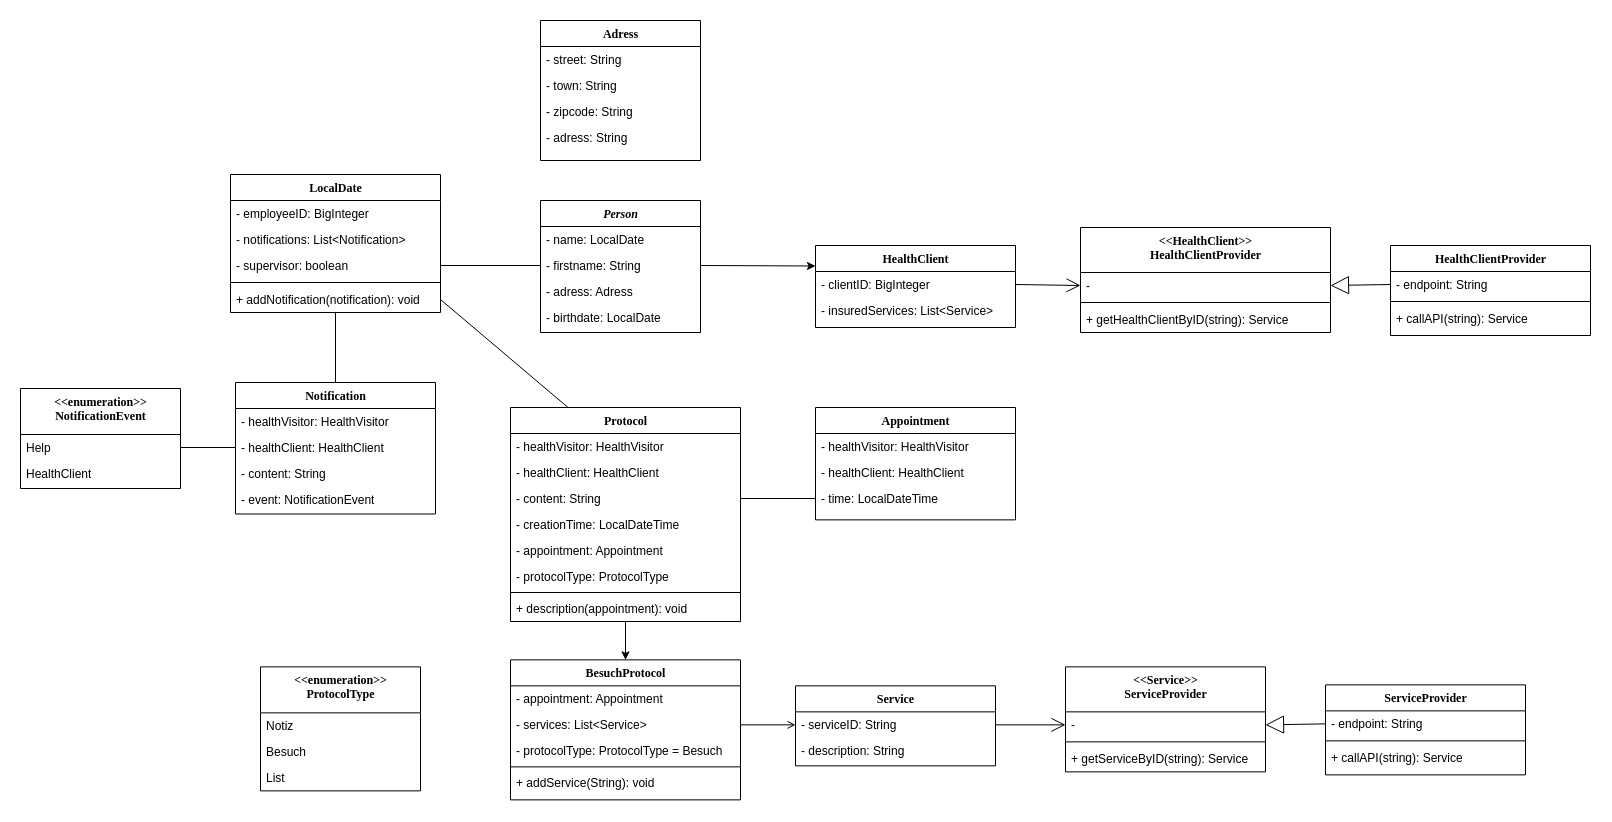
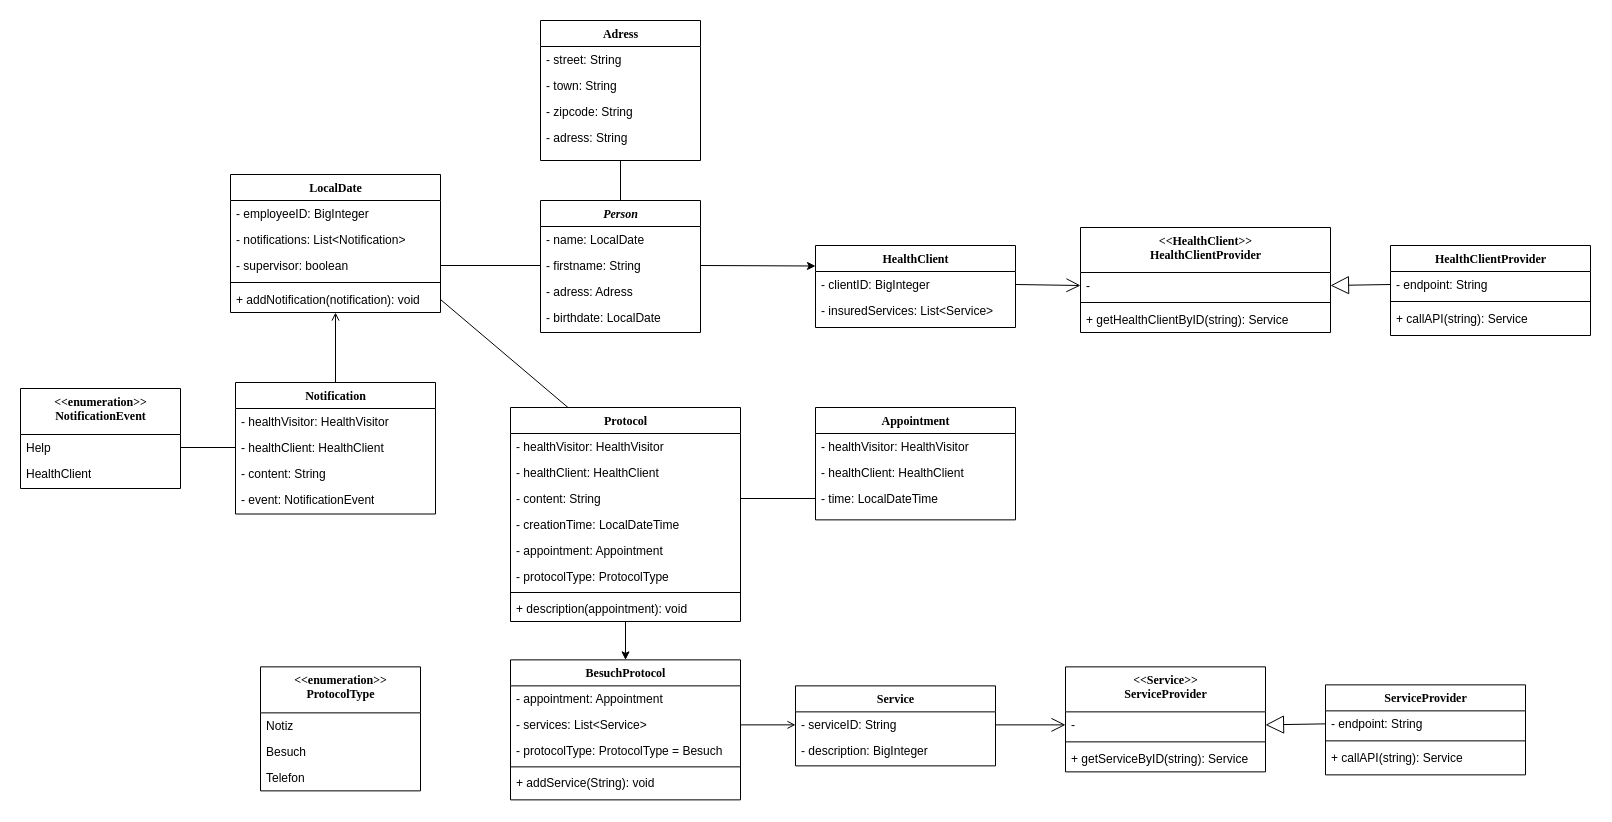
none -> (621, 180)
(336, 318) -> (336, 318)
(863, 752) -> (876, 752)
(278, 779) -> (288, 779)
